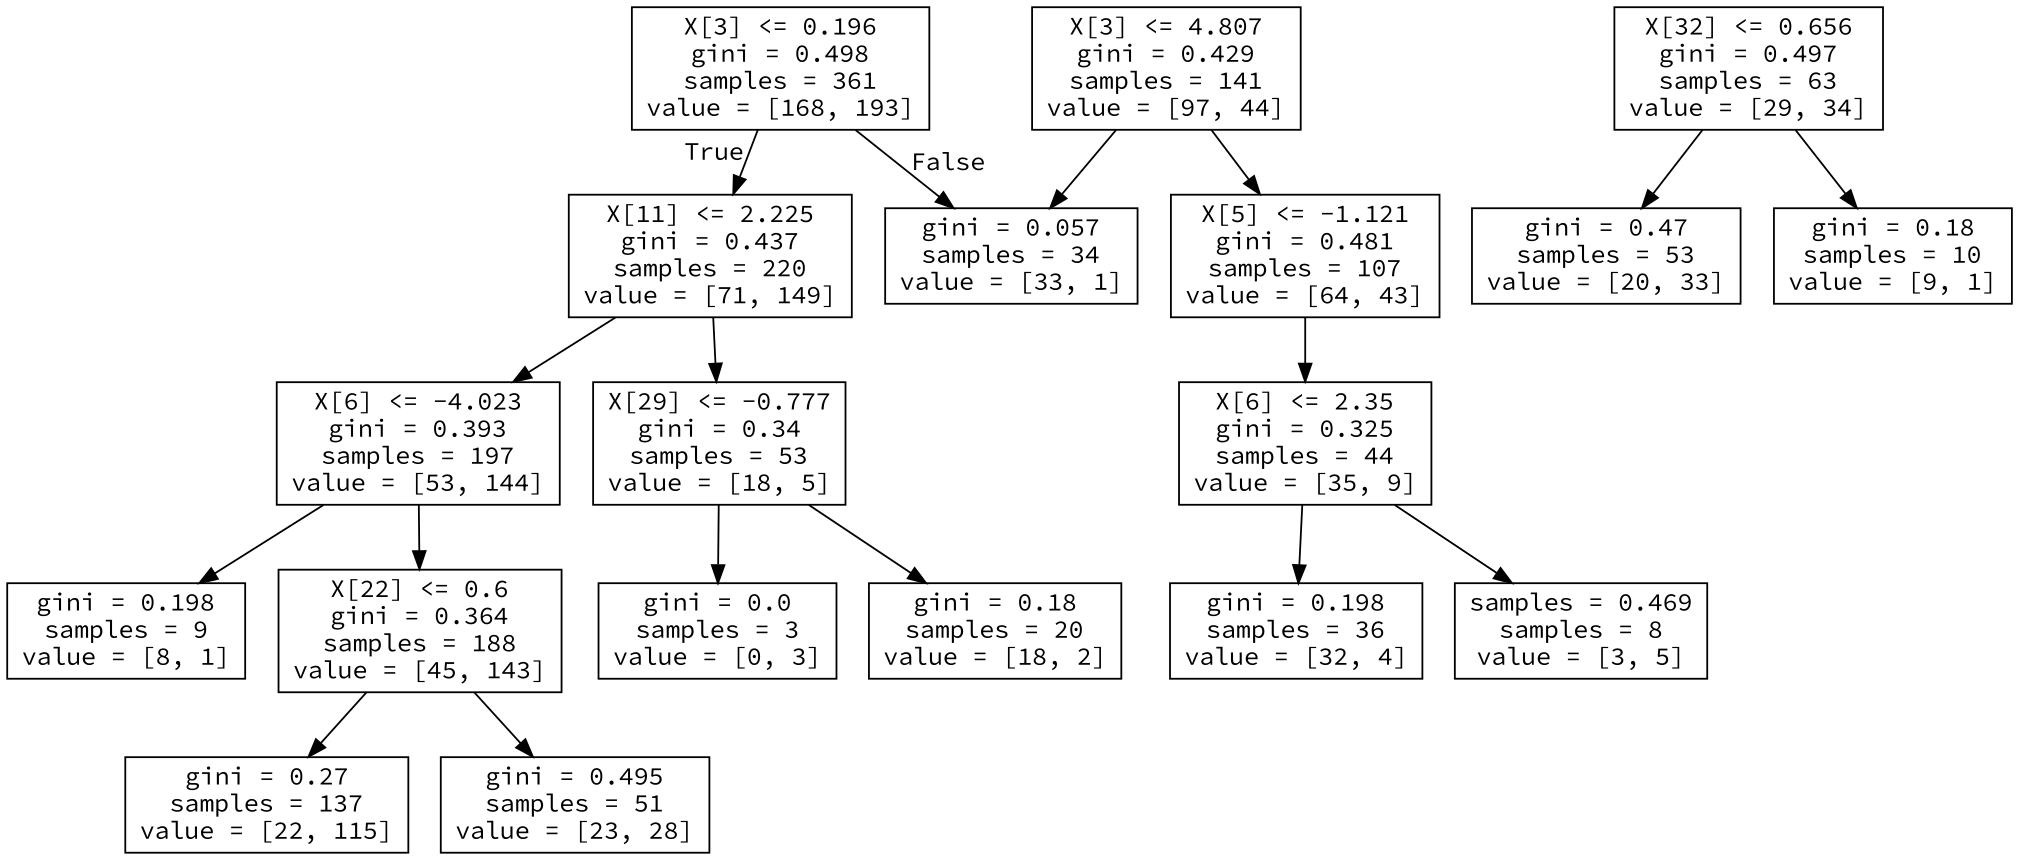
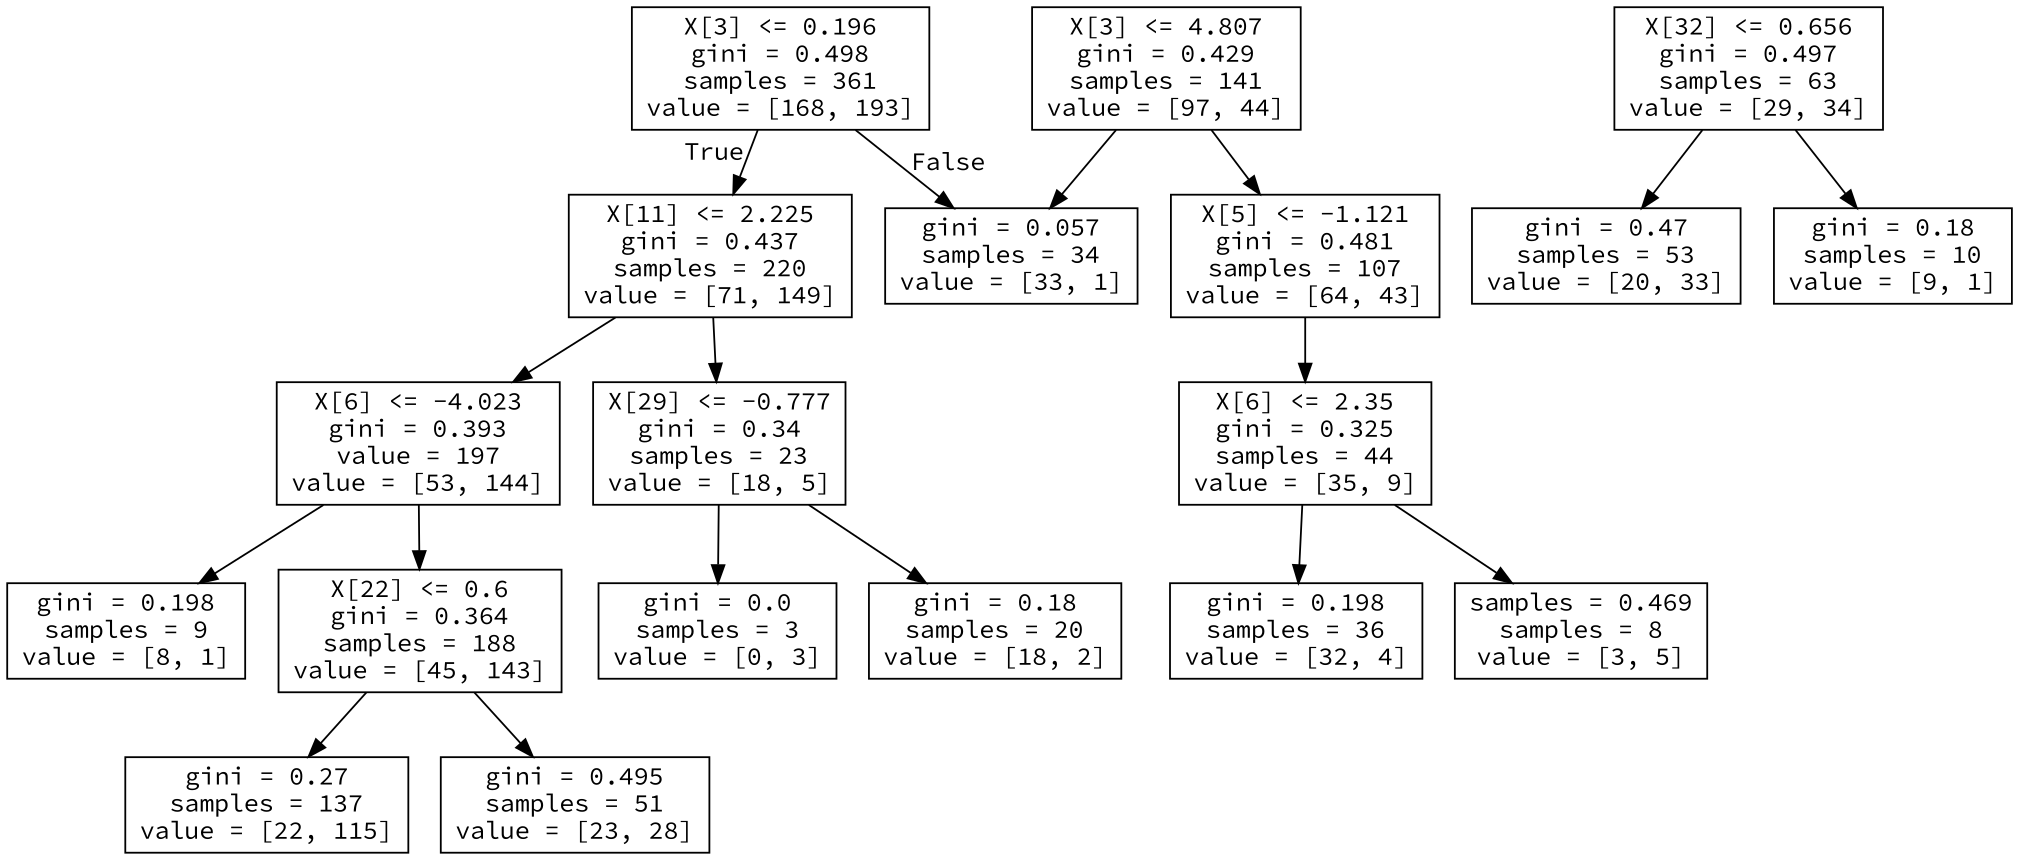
(418, 443) -> (418, 443)
(719, 443) -> (719, 443)
